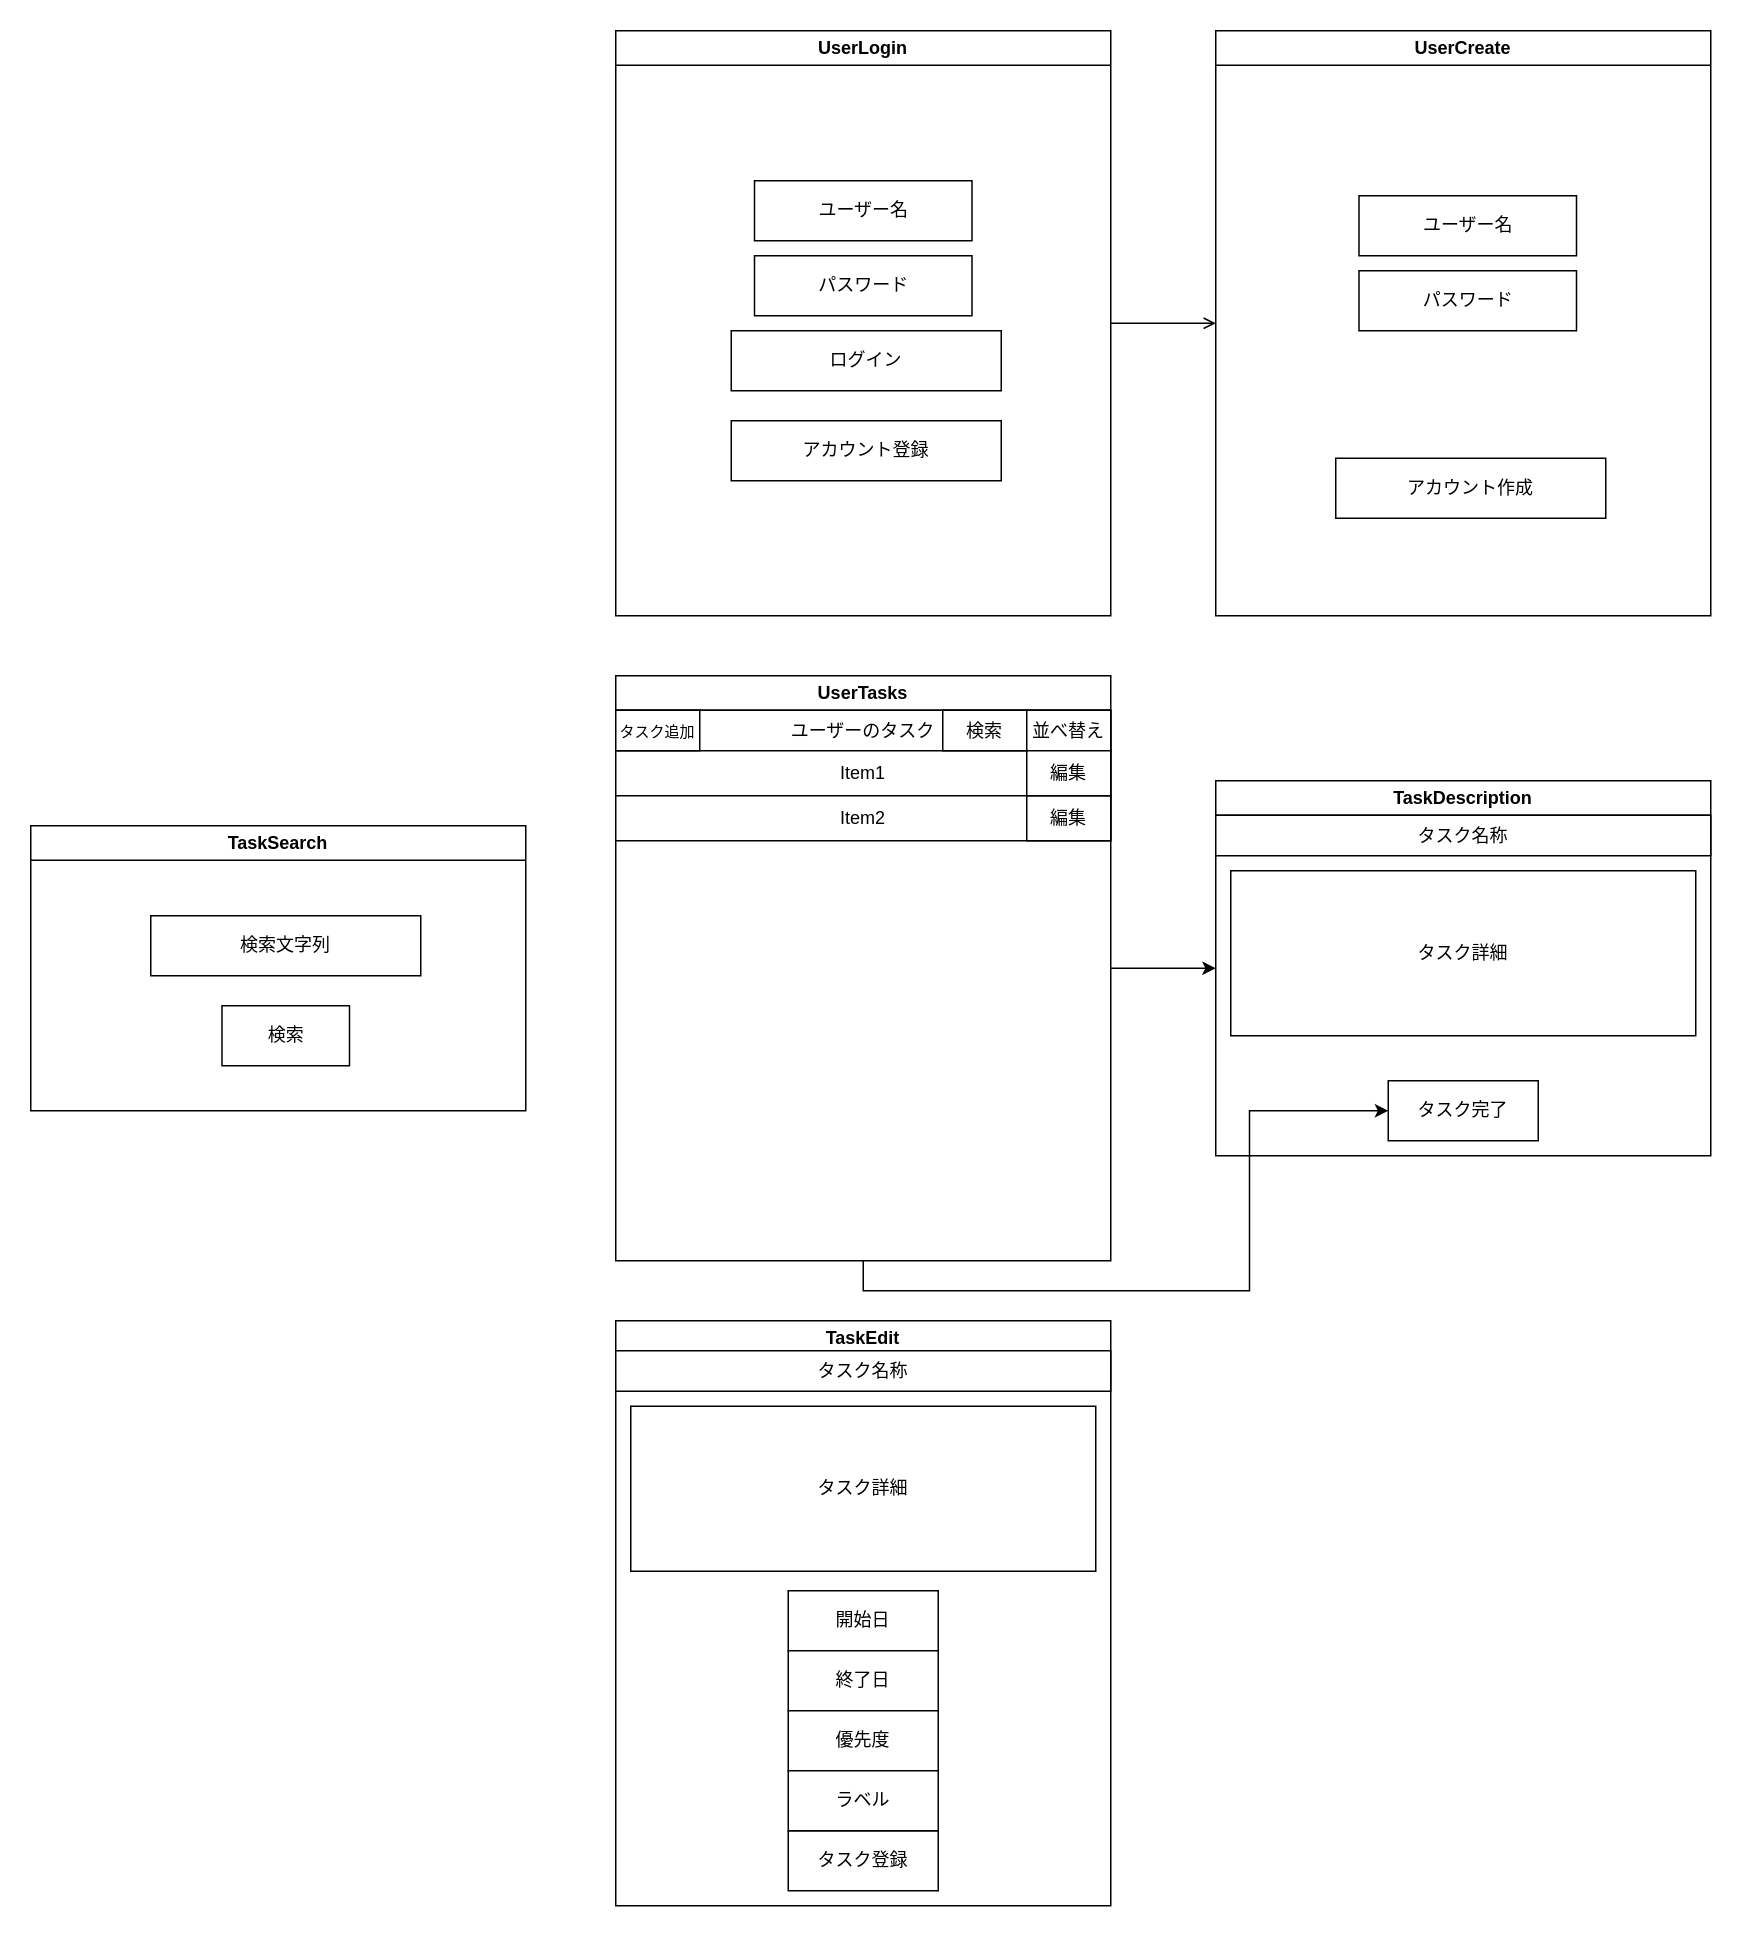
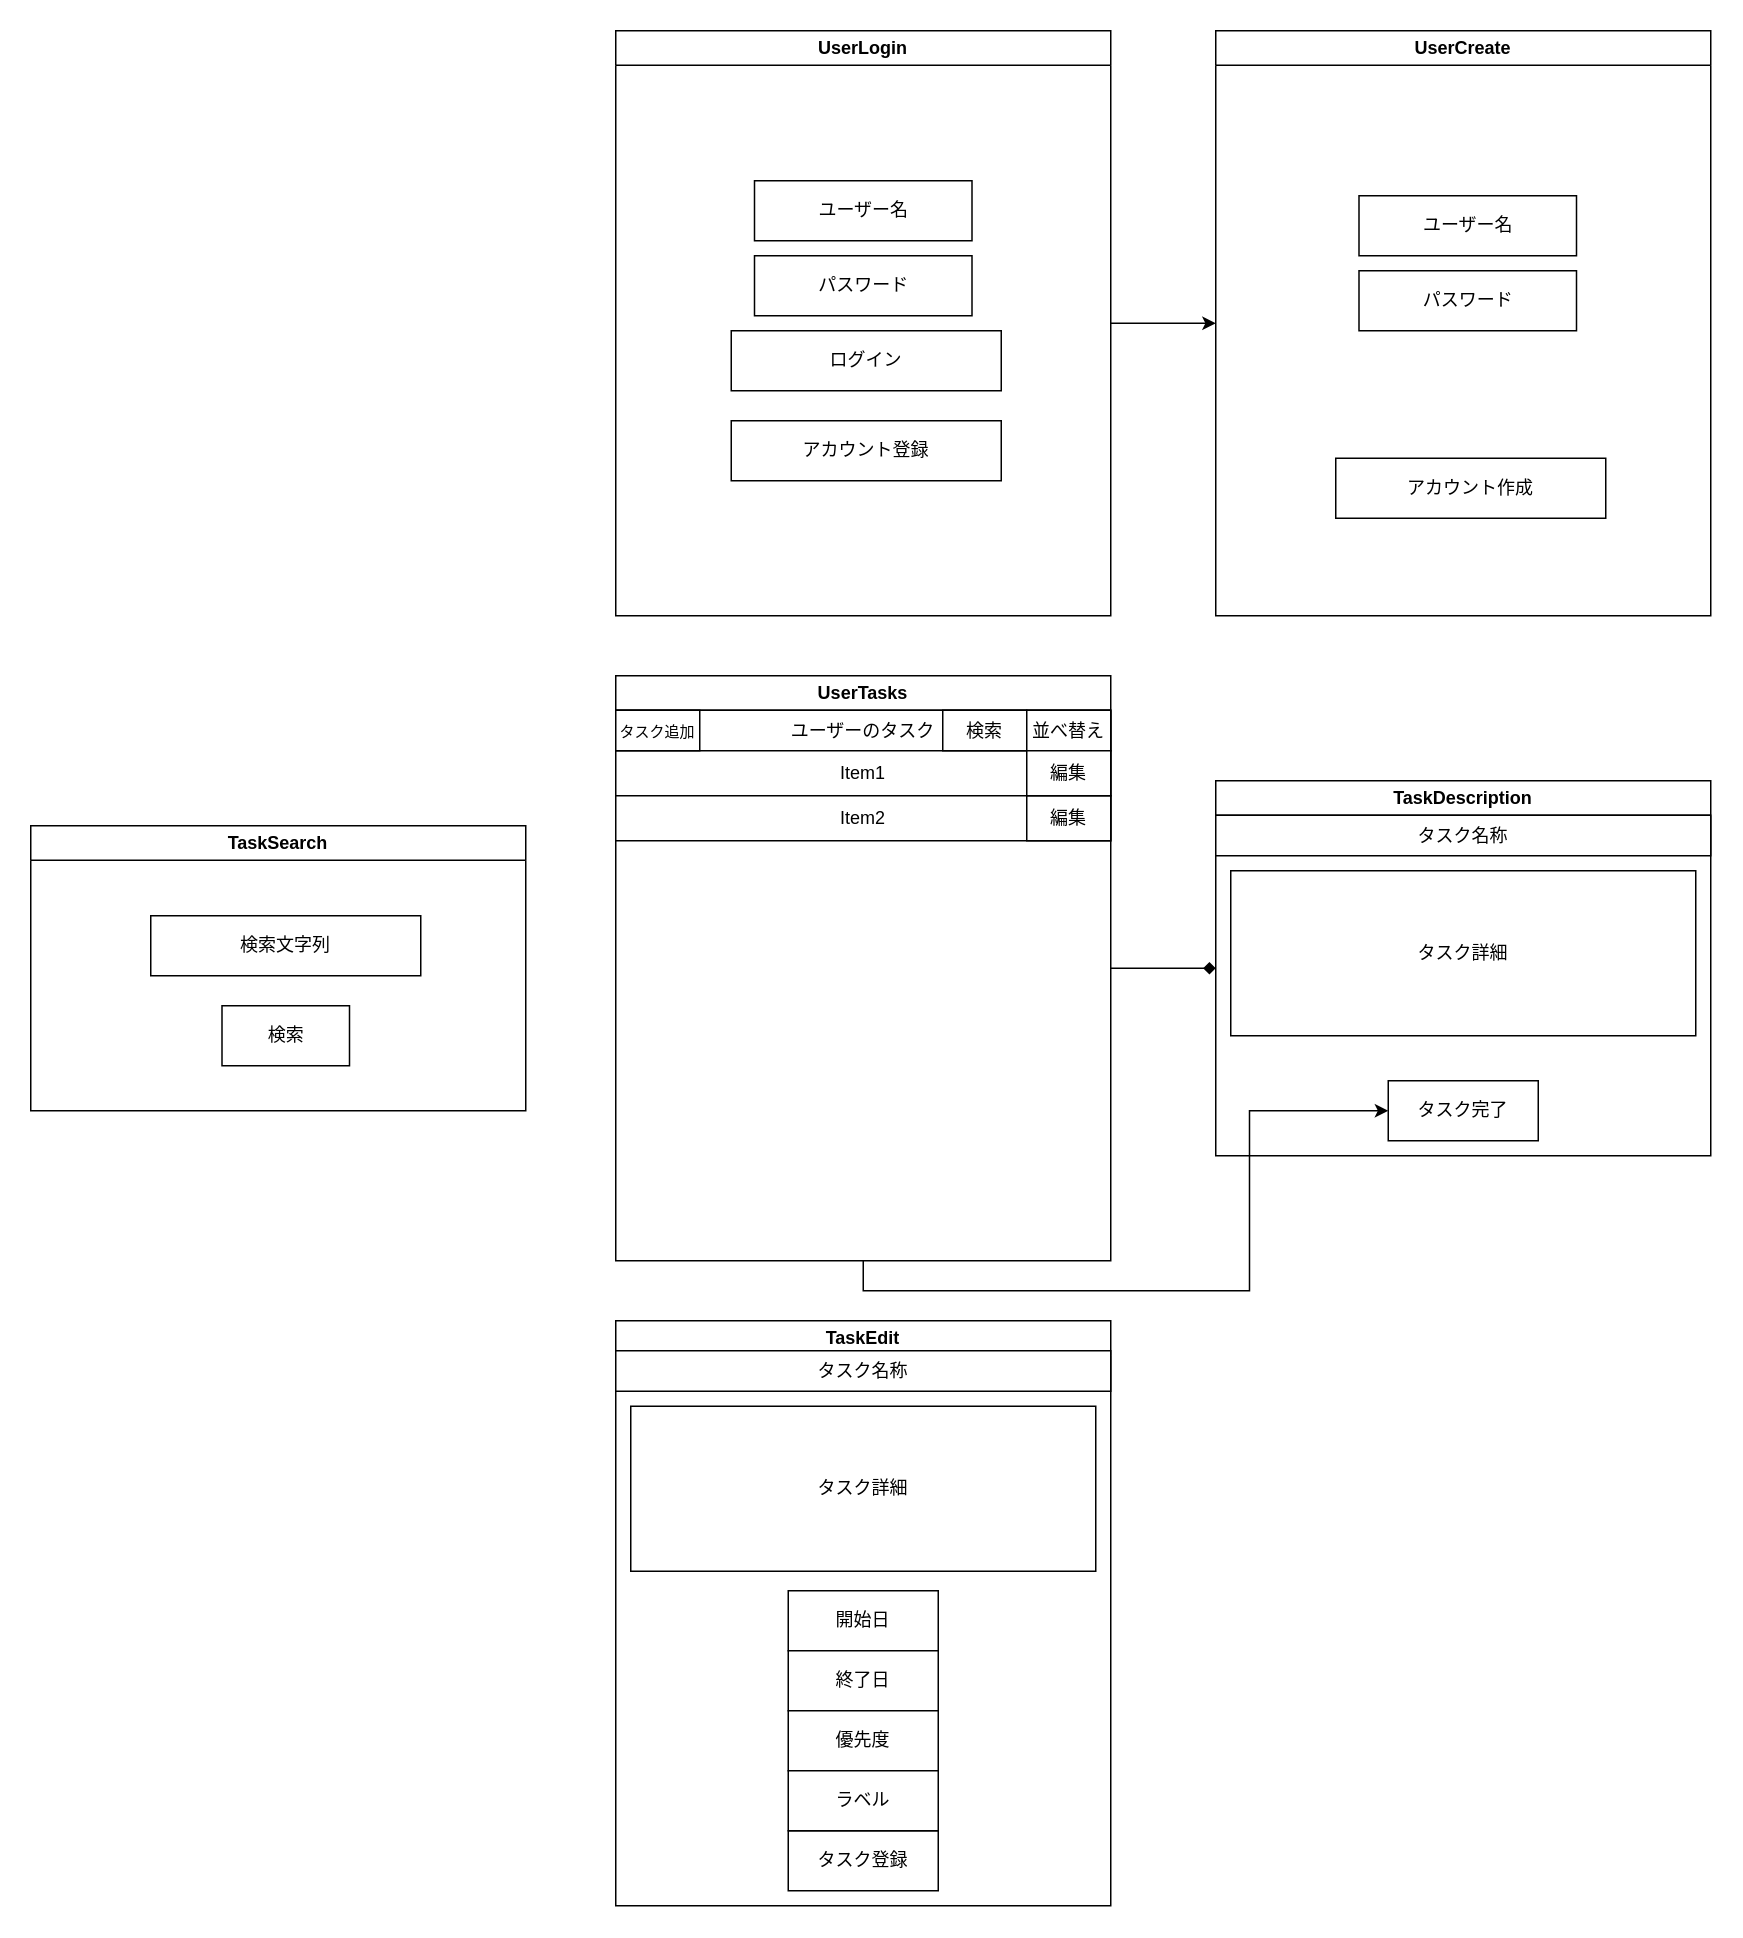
(1206, 323) -> (1204, 323)
(1204, 968) -> (1203, 968)
